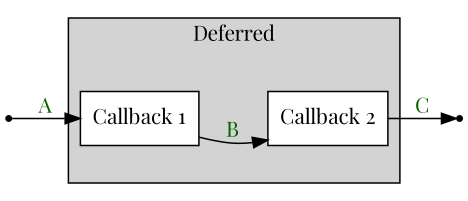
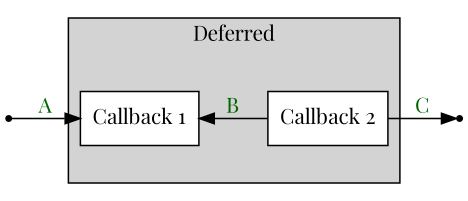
(226, 142) -> (241, 118)
